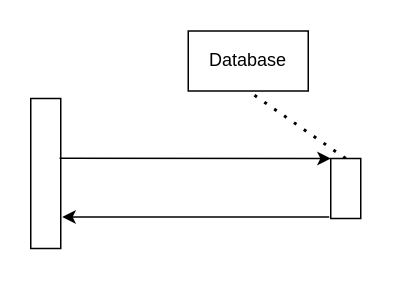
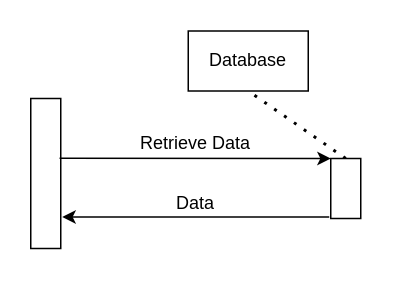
none -> (196, 143)
none -> (196, 203)
